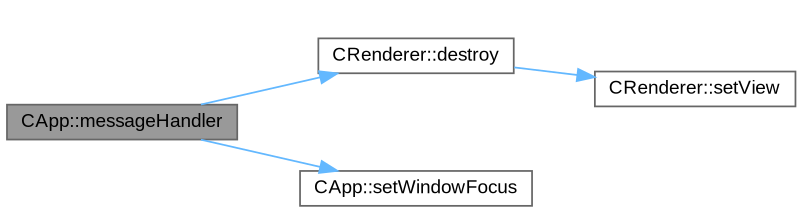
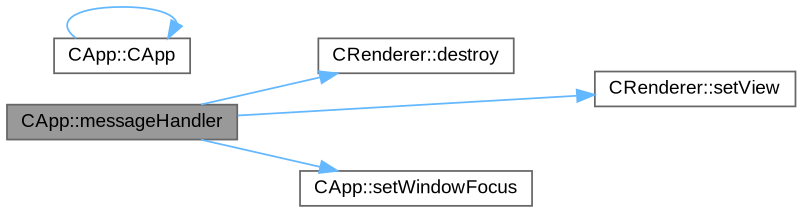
none -> (122, 56)
(546, 71) -> (407, 106)
